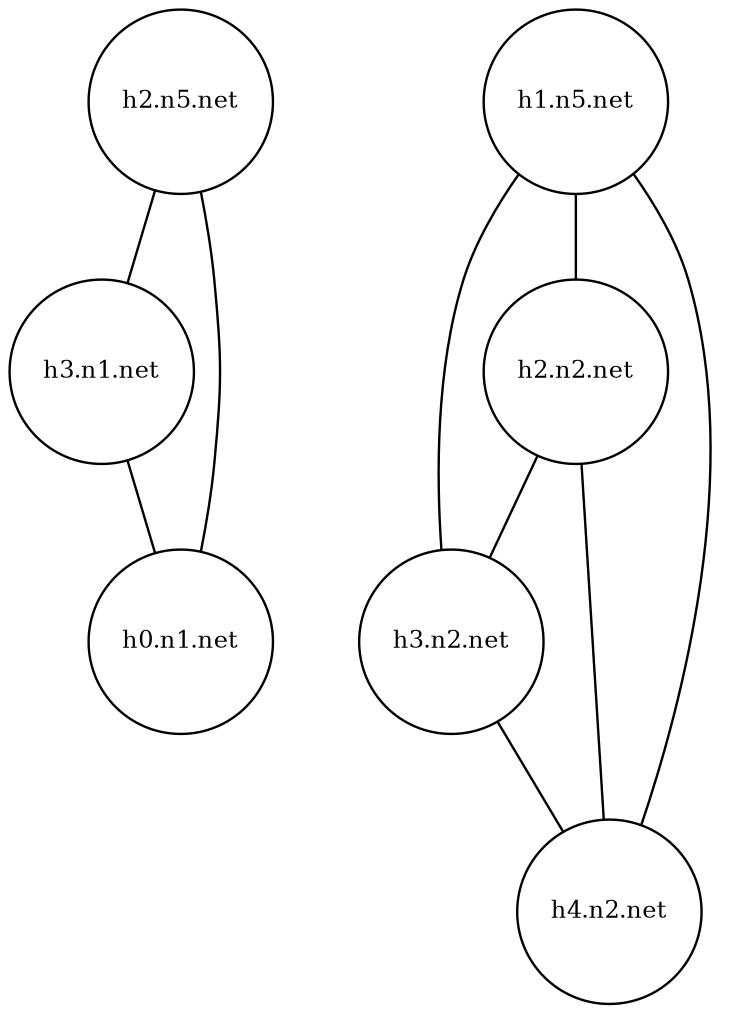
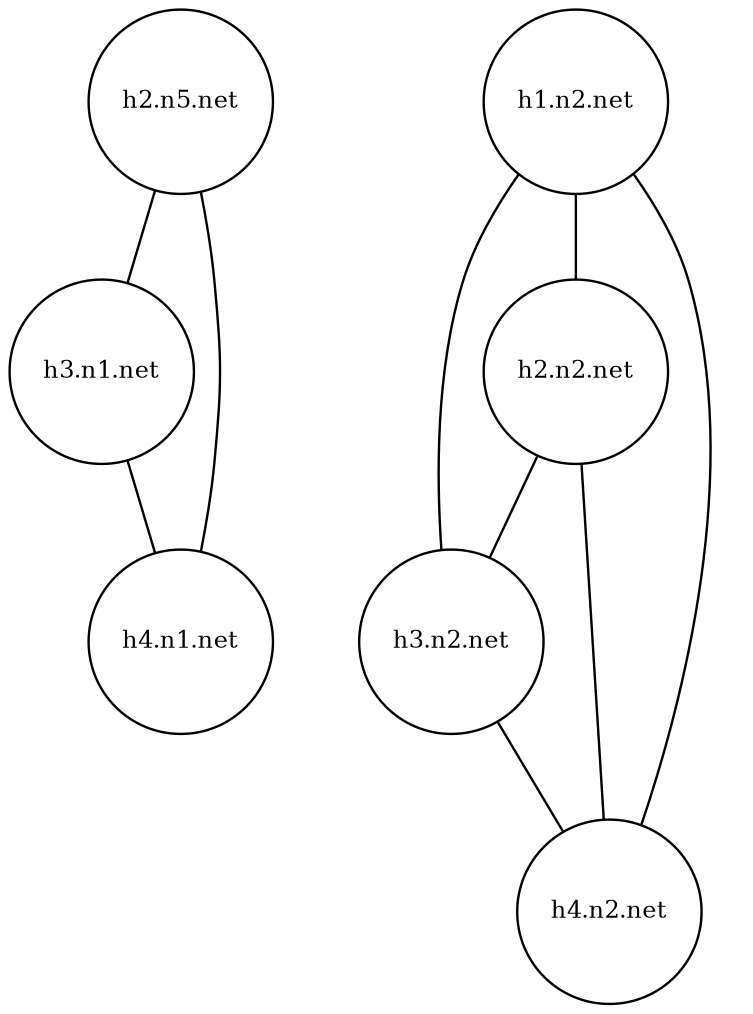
(576, 102) -> (576, 102)
(181, 642) -> (181, 642)
